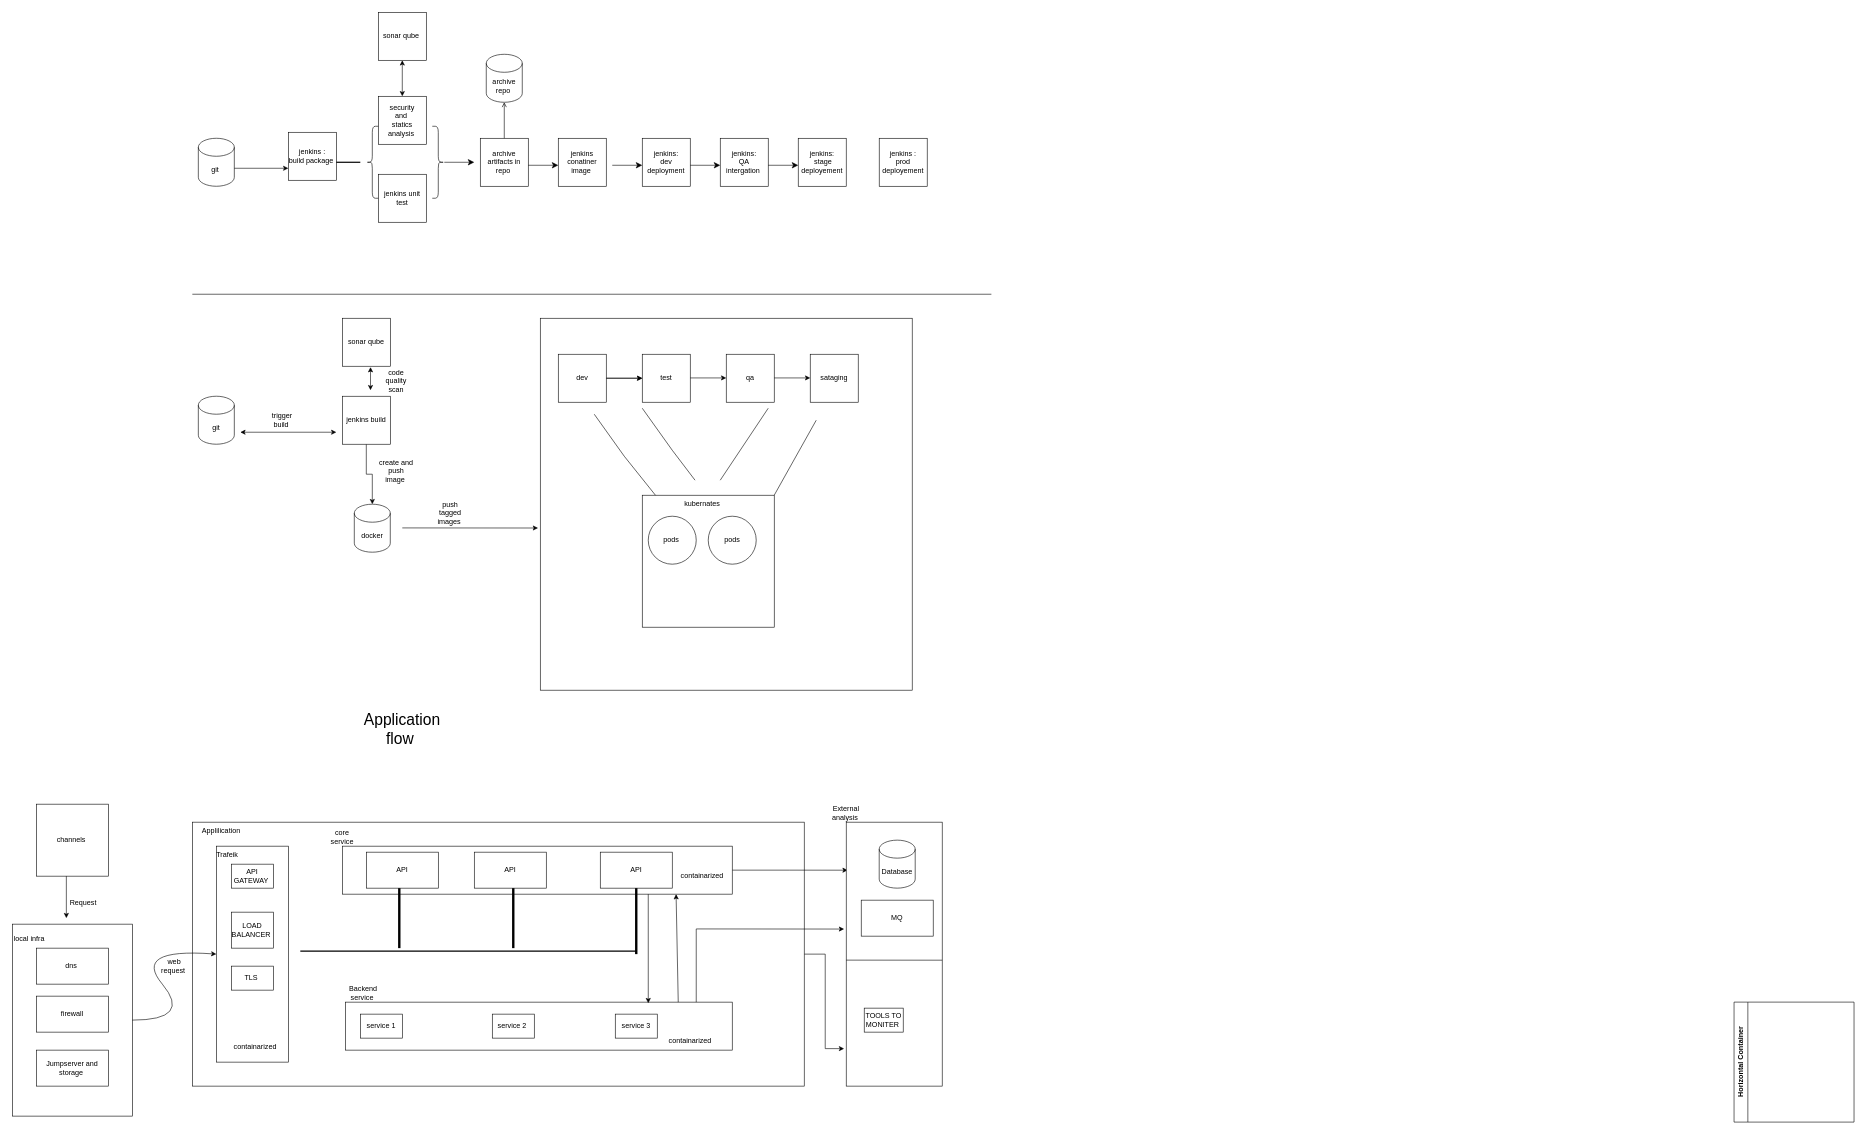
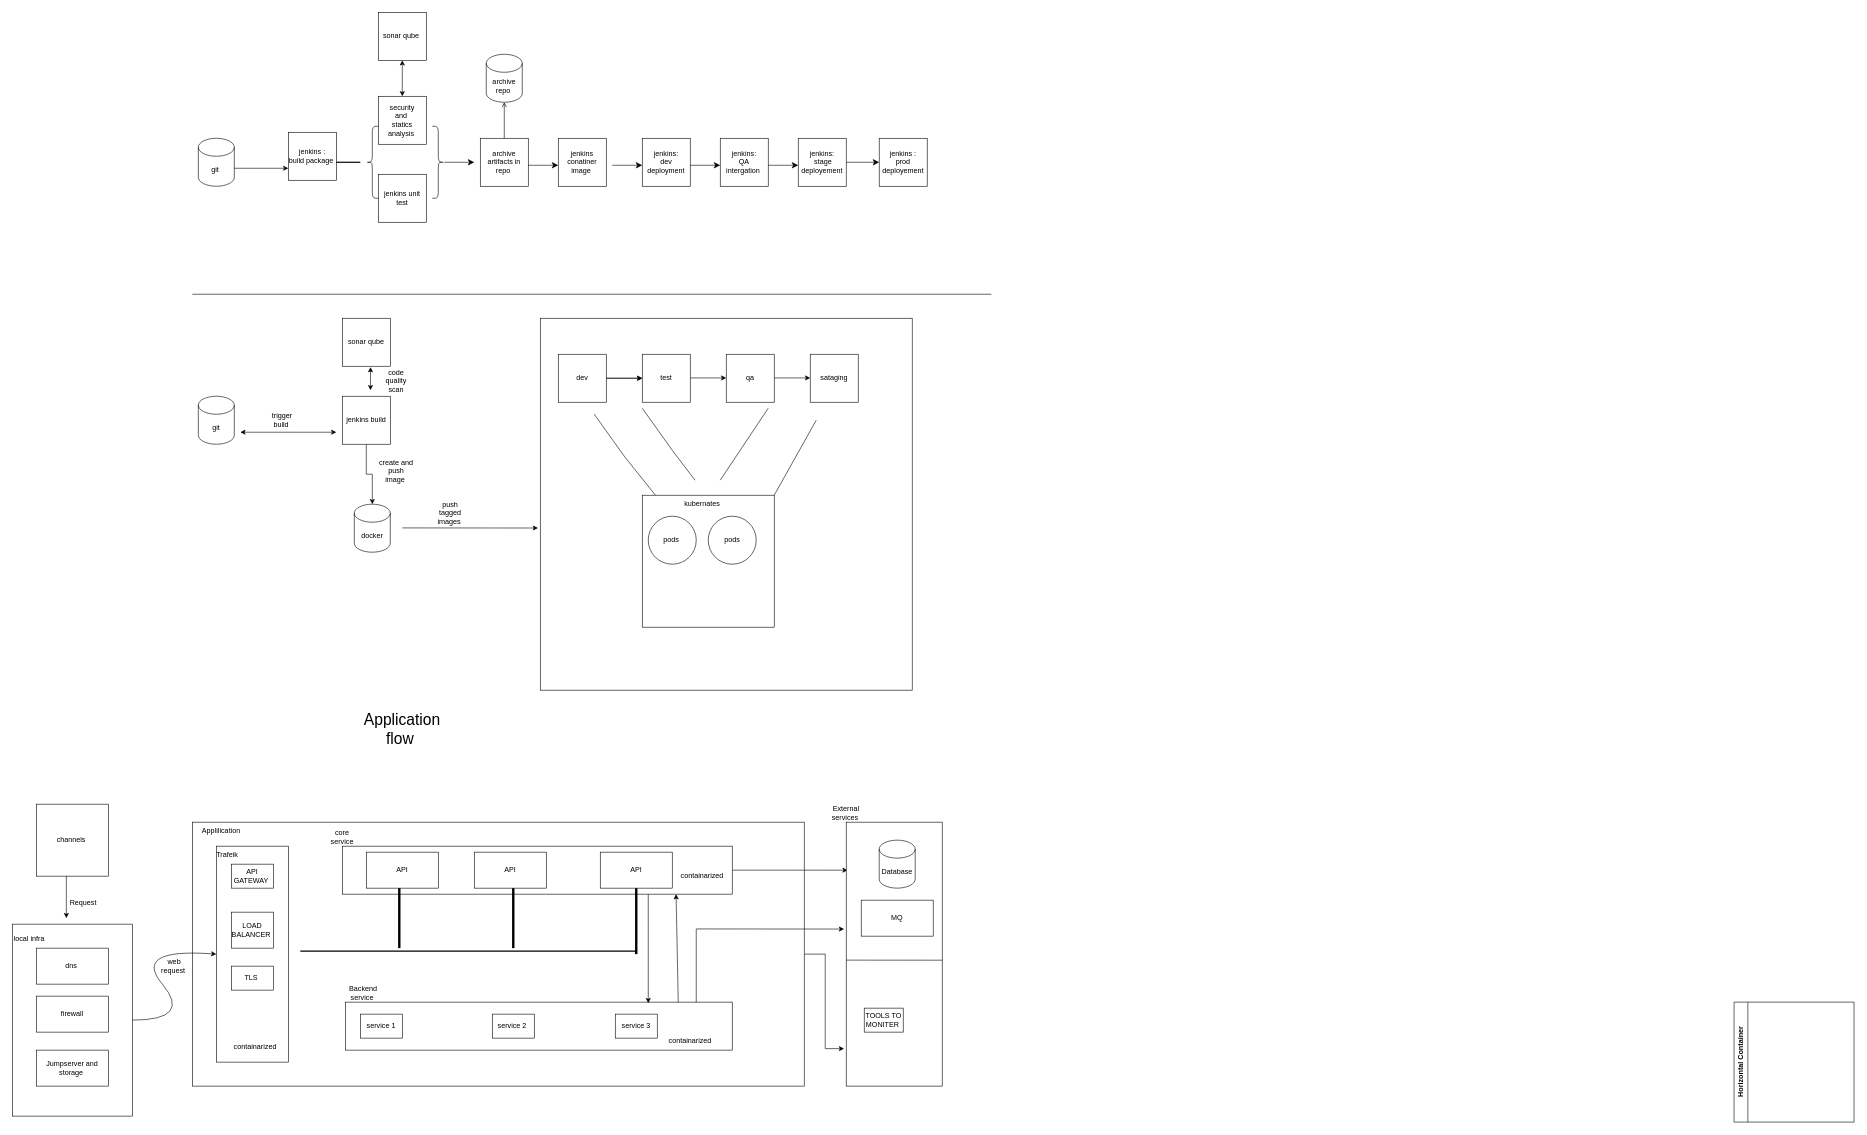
none -> (873, 162)
(846, 813) -> (846, 813)
